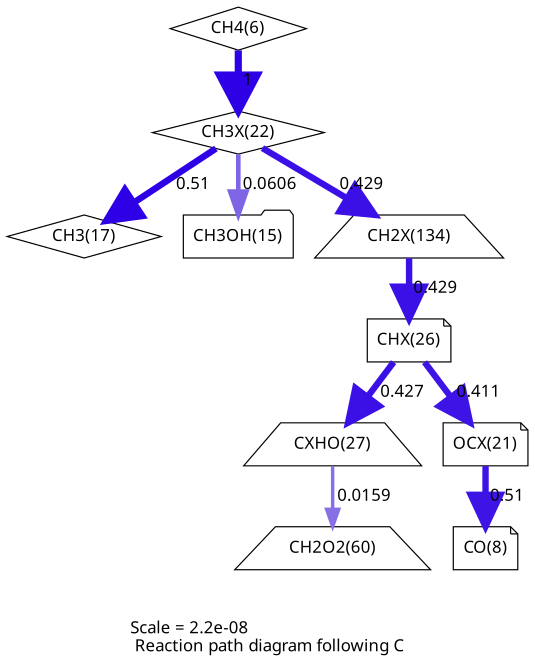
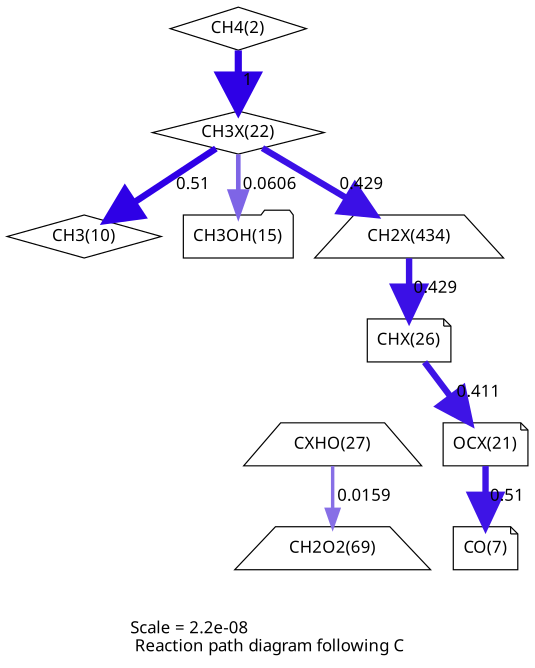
(238, 29) -> (238, 29)
(84, 236) -> (84, 236)
(409, 236) -> (409, 236)
(381, 380) -> none
(333, 548) -> (333, 548)
(486, 548) -> (486, 548)
